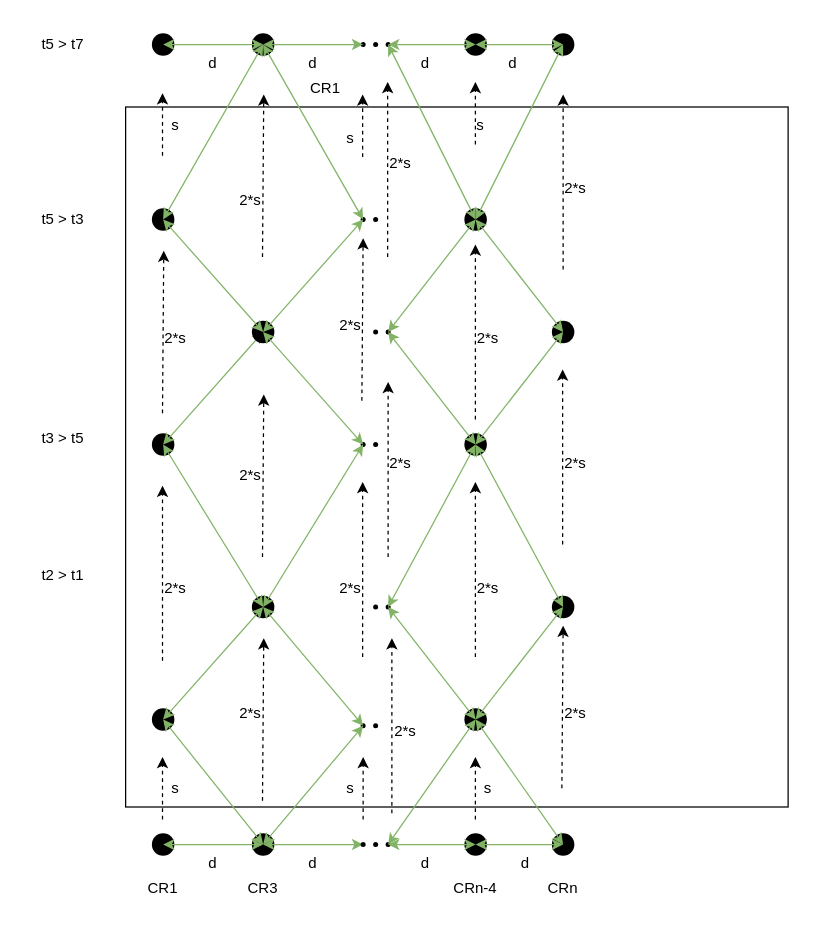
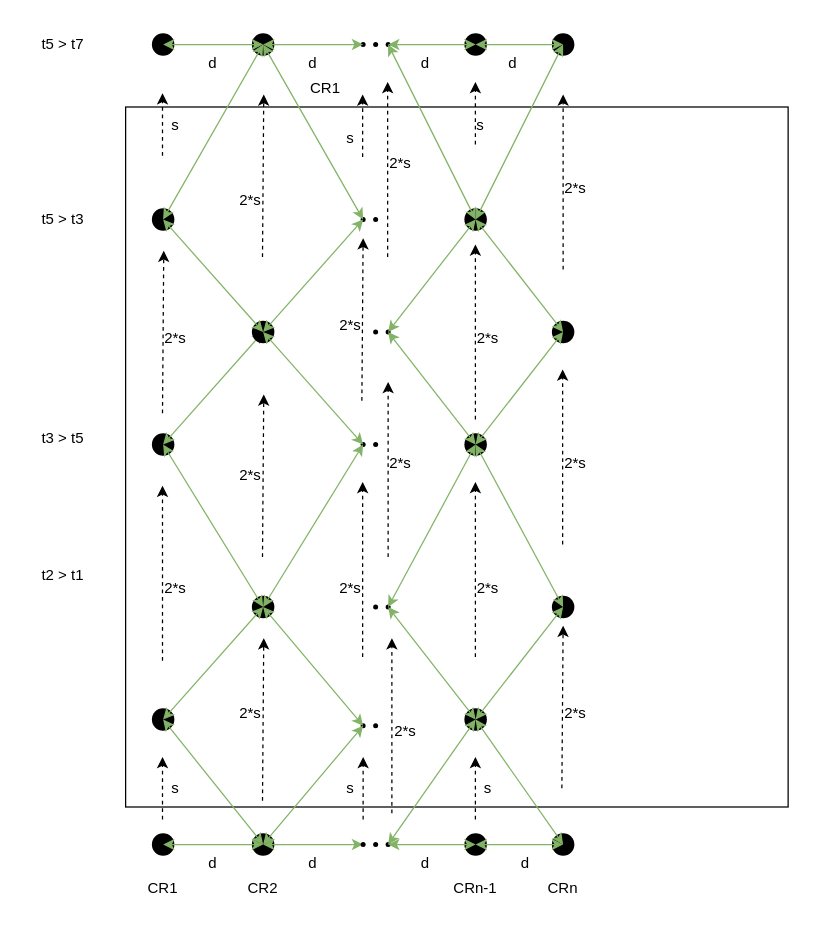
(263, 888) -> (263, 888)
(476, 888) -> (476, 888)
